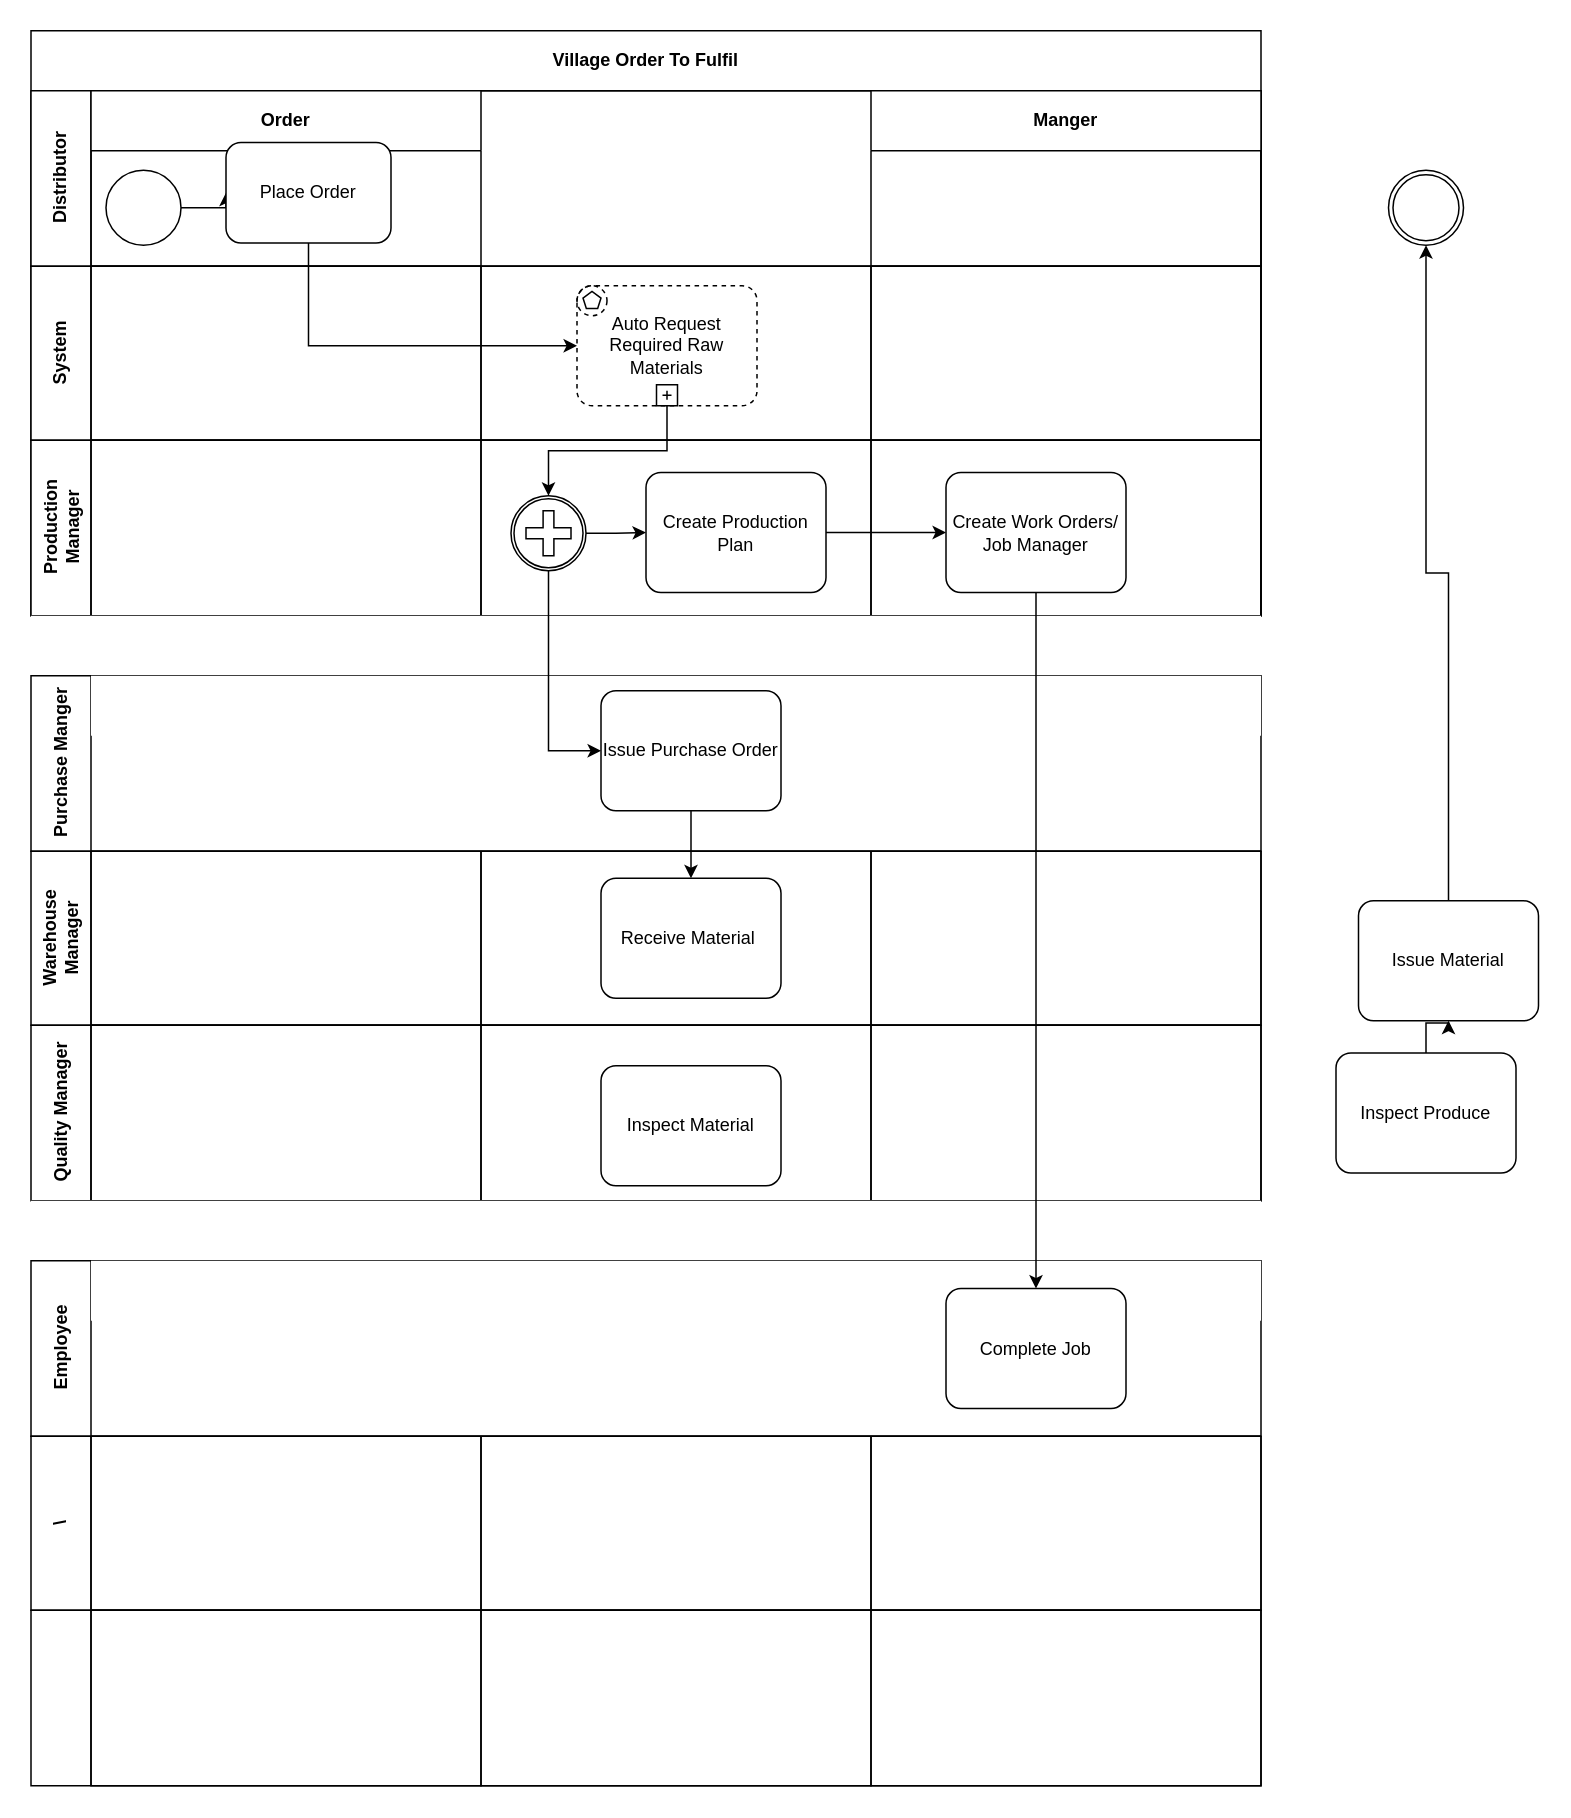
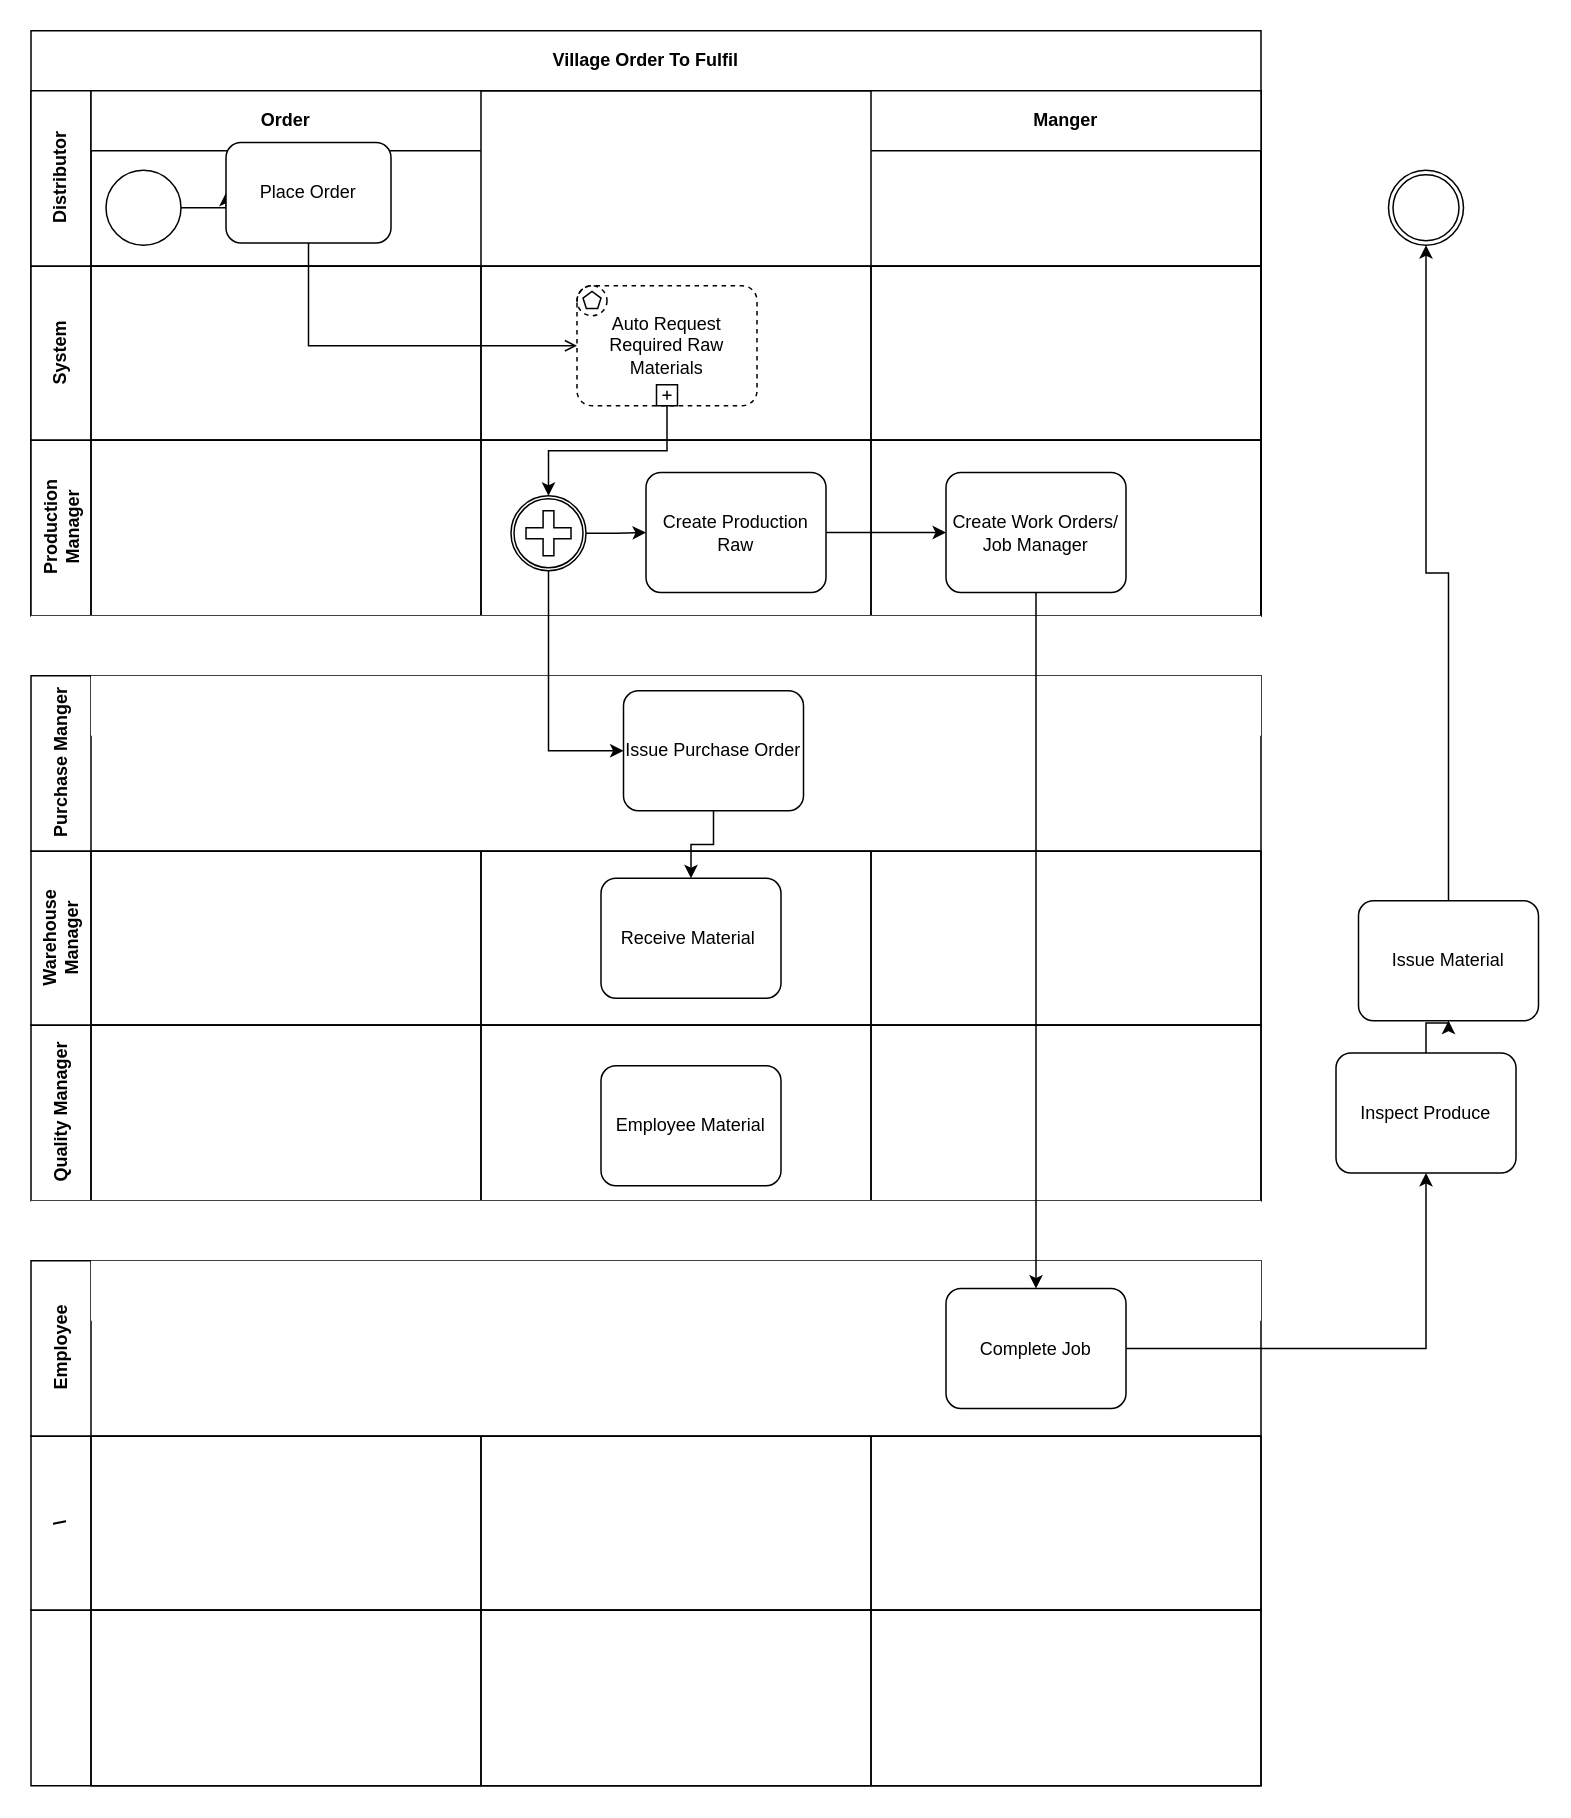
(565, 346) -> (567, 346)
(736, 533) -> (736, 533)
(691, 751) -> (713, 751)
(691, 1126) -> (691, 1126)
none -> (1358, 1349)
